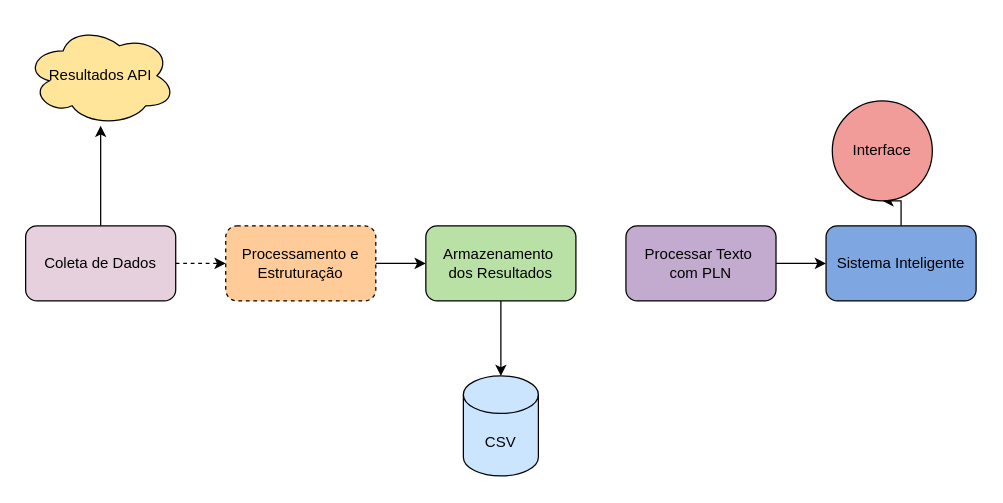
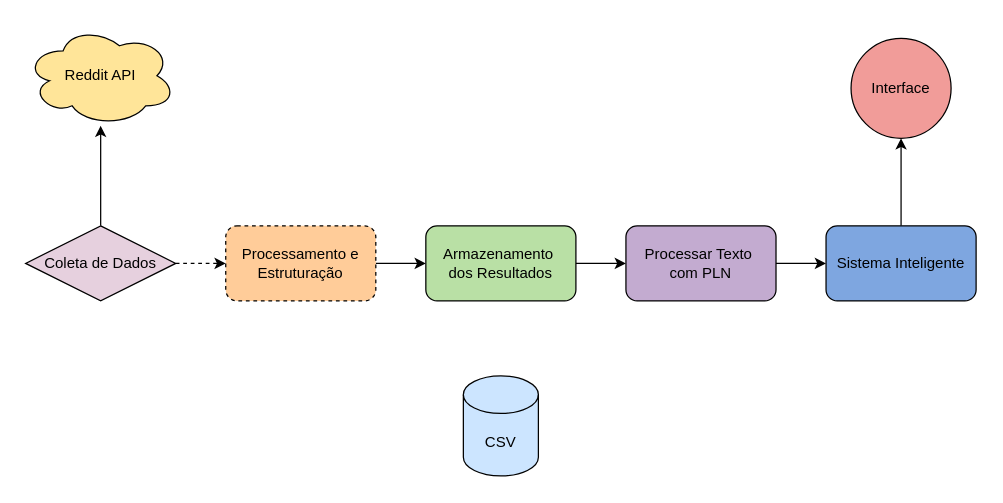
(101, 76) -> (101, 76)
(882, 151) -> (901, 88)
(101, 263) -> (101, 263)
none -> (597, 263)
(501, 334) -> none
